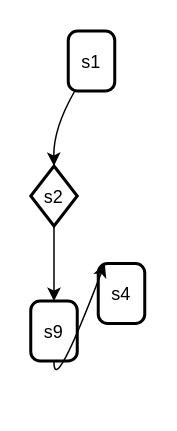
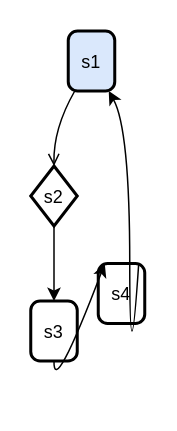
(92, 61) -> (92, 61)
(55, 139) -> (56, 142)
none -> (130, 248)
(53, 332) -> (53, 332)
